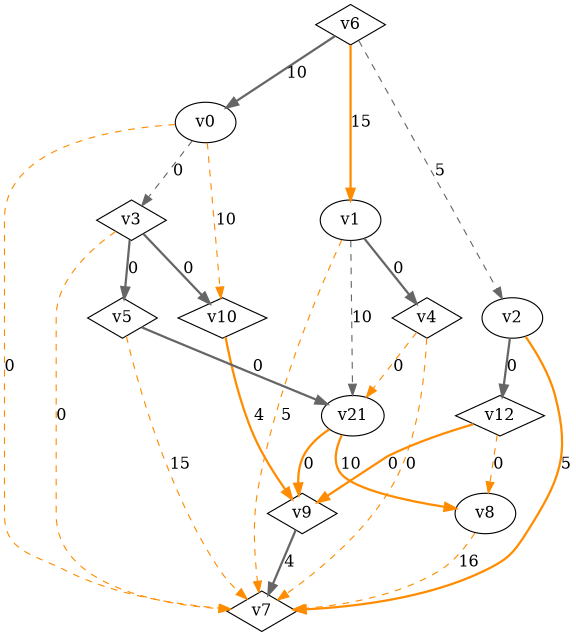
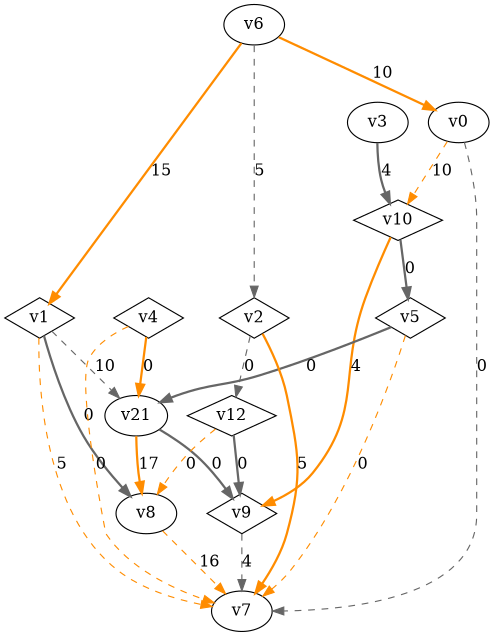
(351, 25) -> (254, 25)
(286, 69) -> (352, 71)
(171, 169) -> none
(131, 220) -> (378, 122)
(351, 220) -> (40, 318)
(128, 263) -> (404, 264)
(387, 267) -> (74, 417)
(189, 269) -> (387, 171)
(512, 318) -> (254, 318)
(395, 360) -> (143, 361)
(507, 362) -> (244, 361)
(4, 385) -> (477, 446)
(306, 452) -> (196, 455)
(396, 452) -> (236, 459)
(56, 464) -> none
(180, 465) -> (363, 465)
(351, 465) -> (149, 465)
(284, 557) -> (242, 557)
(262, 611) -> (242, 611)
